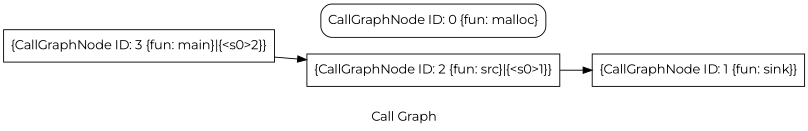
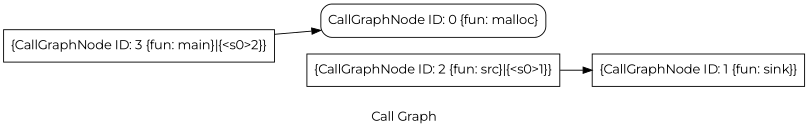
(286, 58) -> (293, 33)
